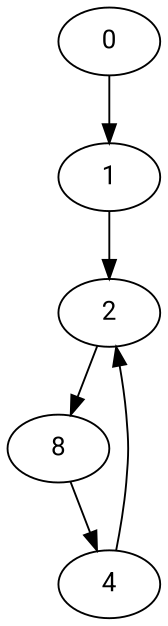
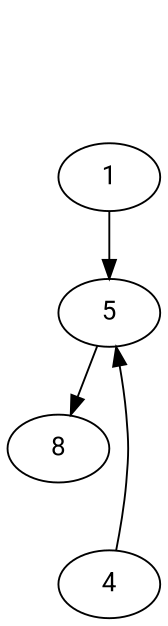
(109, 41) -> none
(109, 313) -> (109, 313)
(80, 507) -> none
